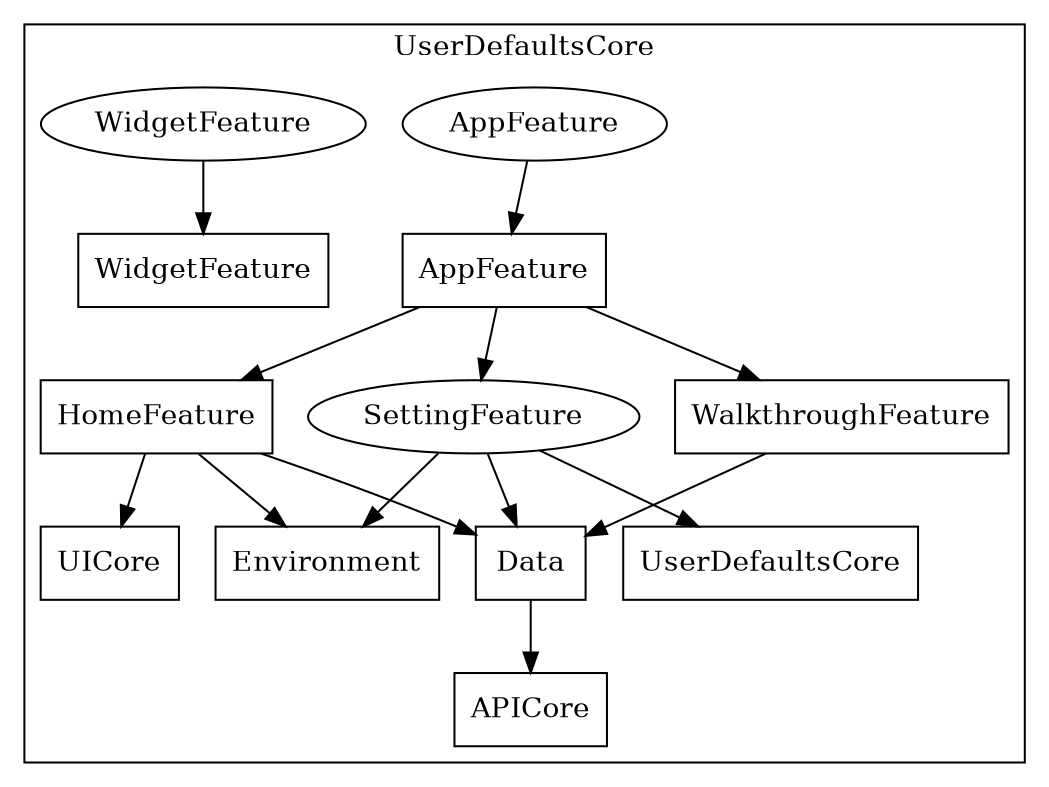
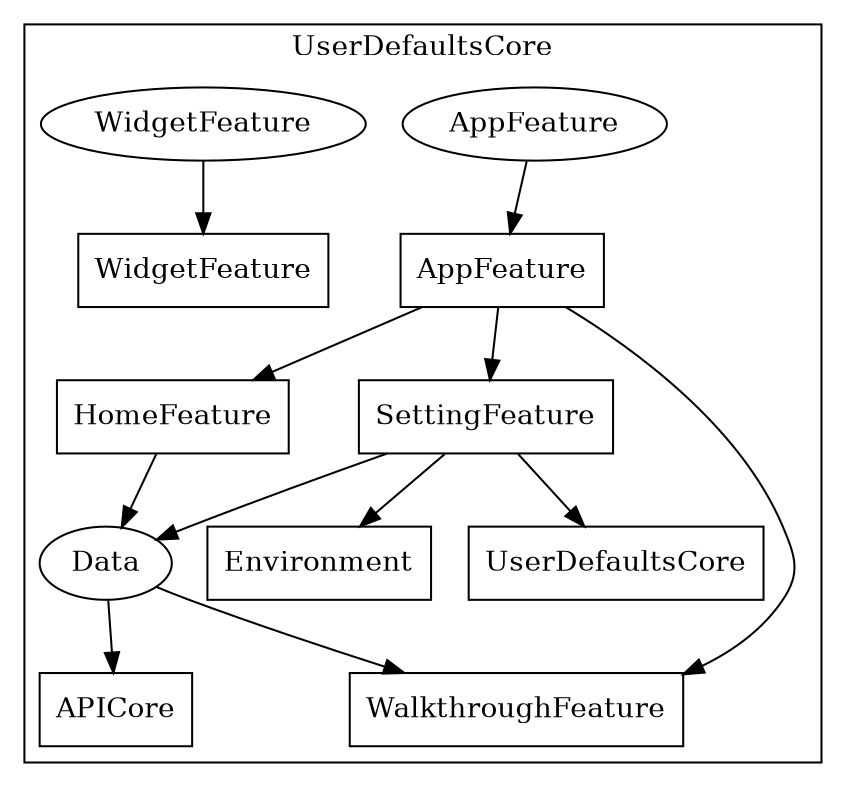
(474, 417) -> (486, 417)
(234, 483) -> none
(685, 490) -> (270, 629)
(110, 563) -> none
(531, 563) -> (106, 563)
